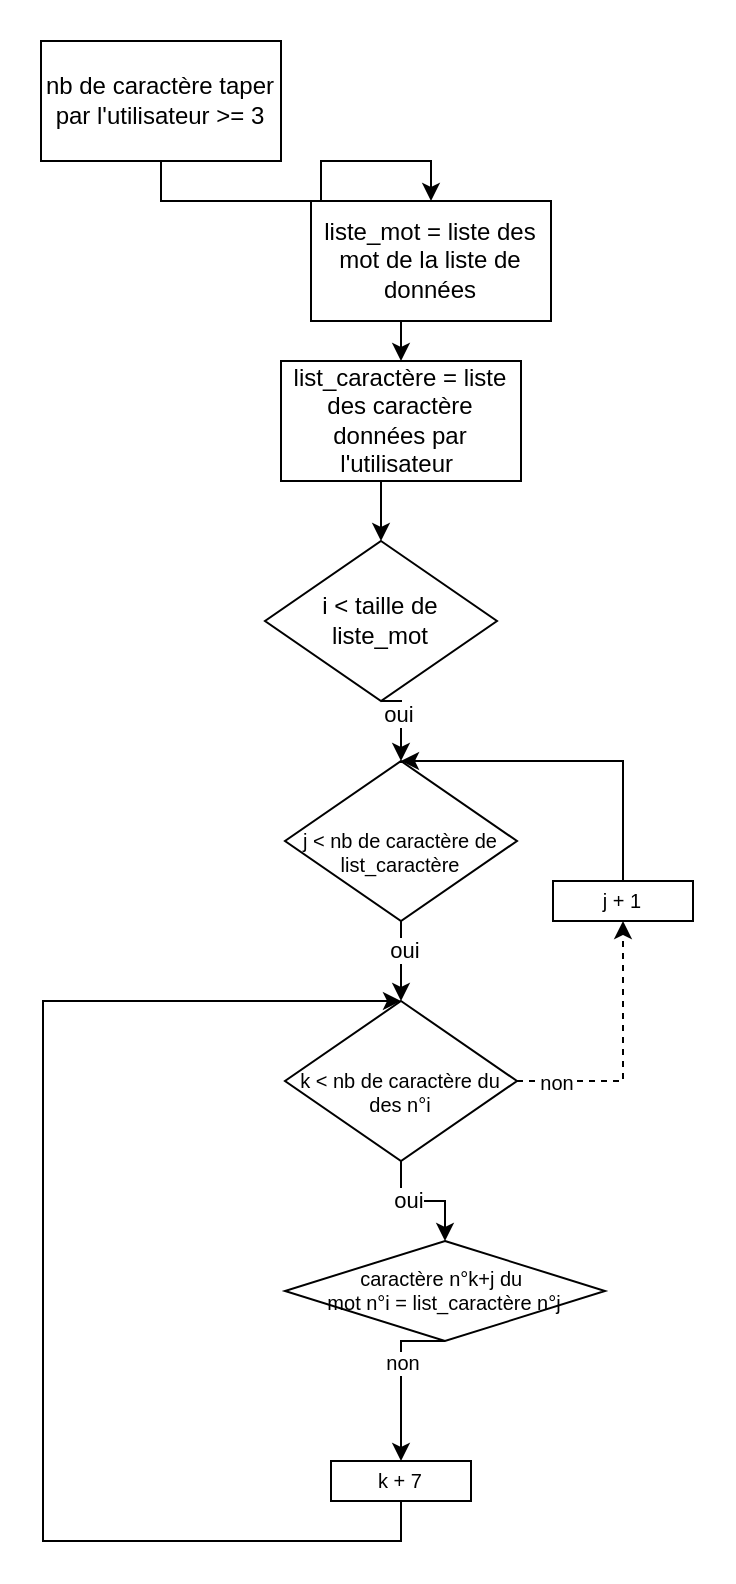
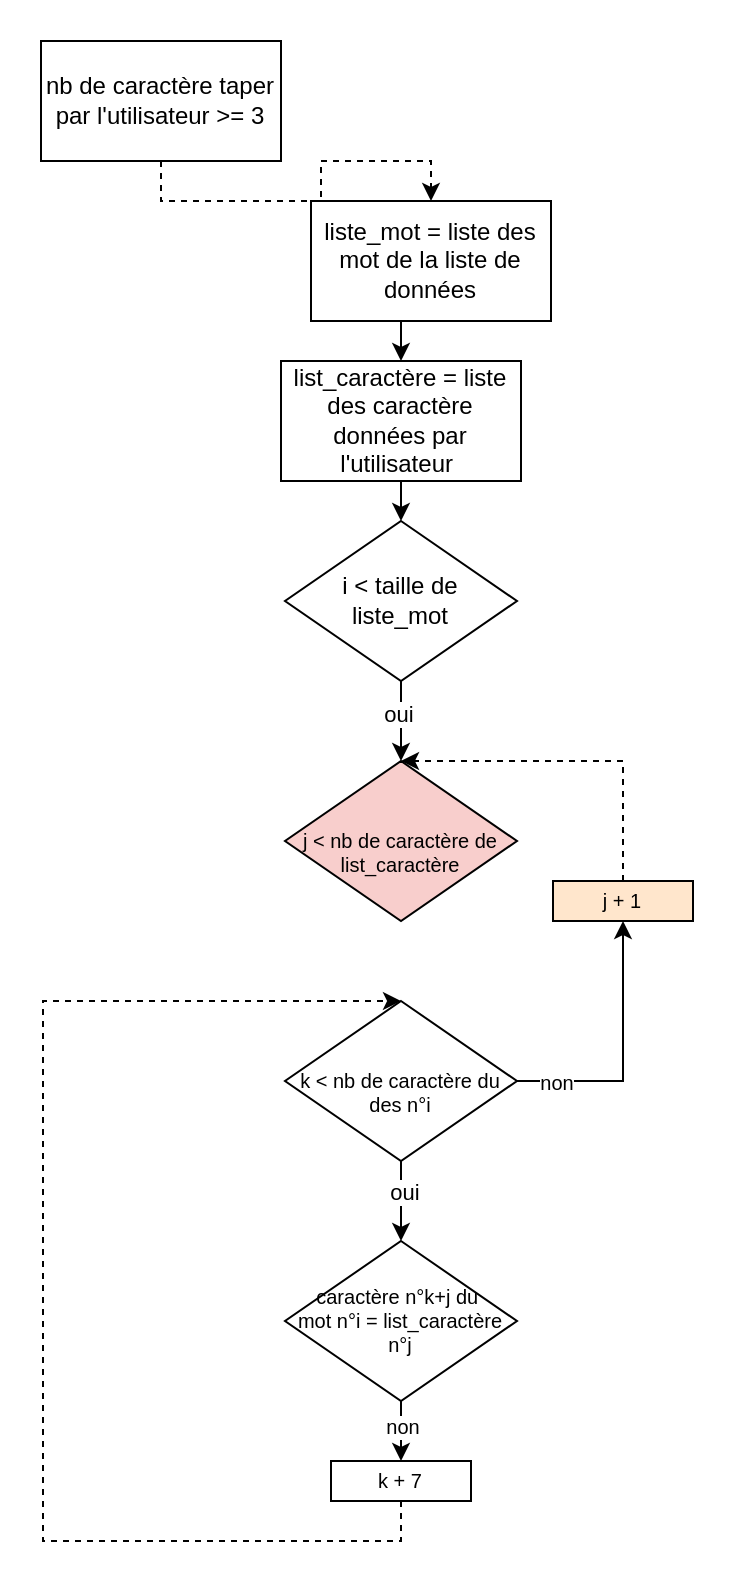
(309, 201) -> (309, 201)
(381, 621) -> (401, 601)
(578, 761) -> (578, 761)
(401, 841) -> (401, 841)
(623, 901) -> (623, 901)
(401, 954) -> none
(623, 1033) -> (623, 1033)
(445, 1291) -> (401, 1321)
(43, 1296) -> (43, 1296)
